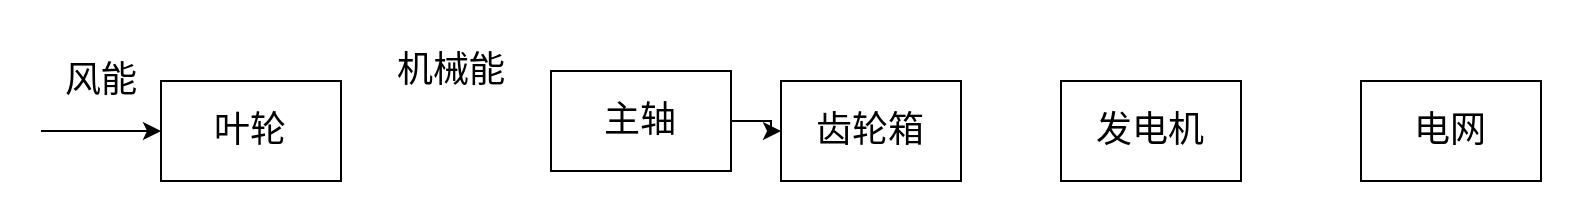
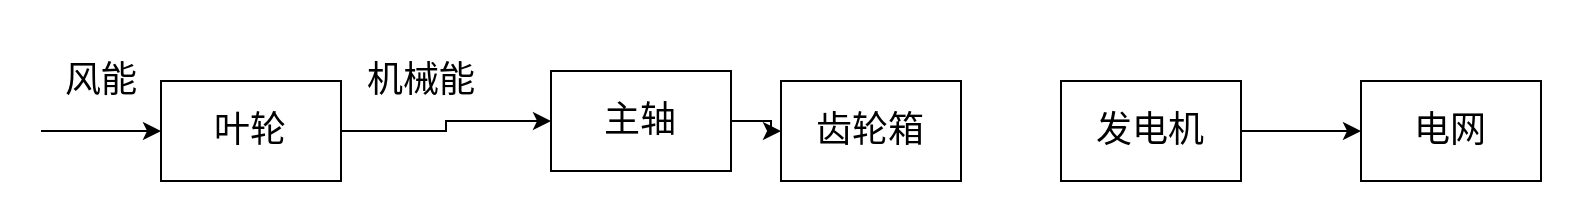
(451, 71) -> (421, 81)
none -> (444, 131)
none -> (1294, 131)
